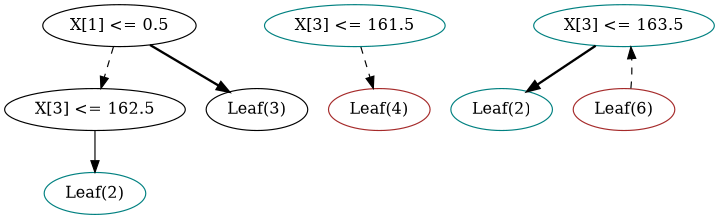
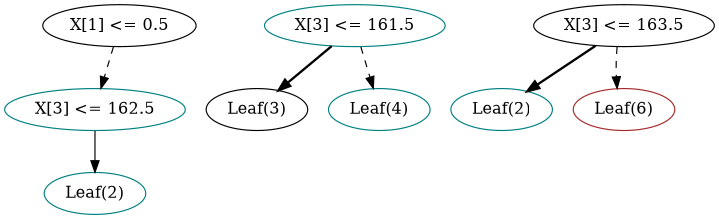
(624, 26) -> (624, 26)
(184, 65) -> (310, 64)
(632, 74) -> (616, 62)
(95, 110) -> (95, 110)
(379, 110) -> (379, 110)
